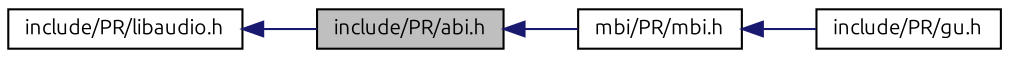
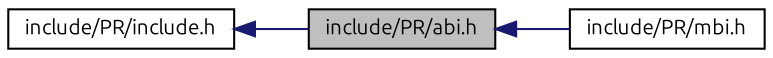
(125, 29) -> (121, 29)
(660, 29) -> (667, 29)
(909, 29) -> none
